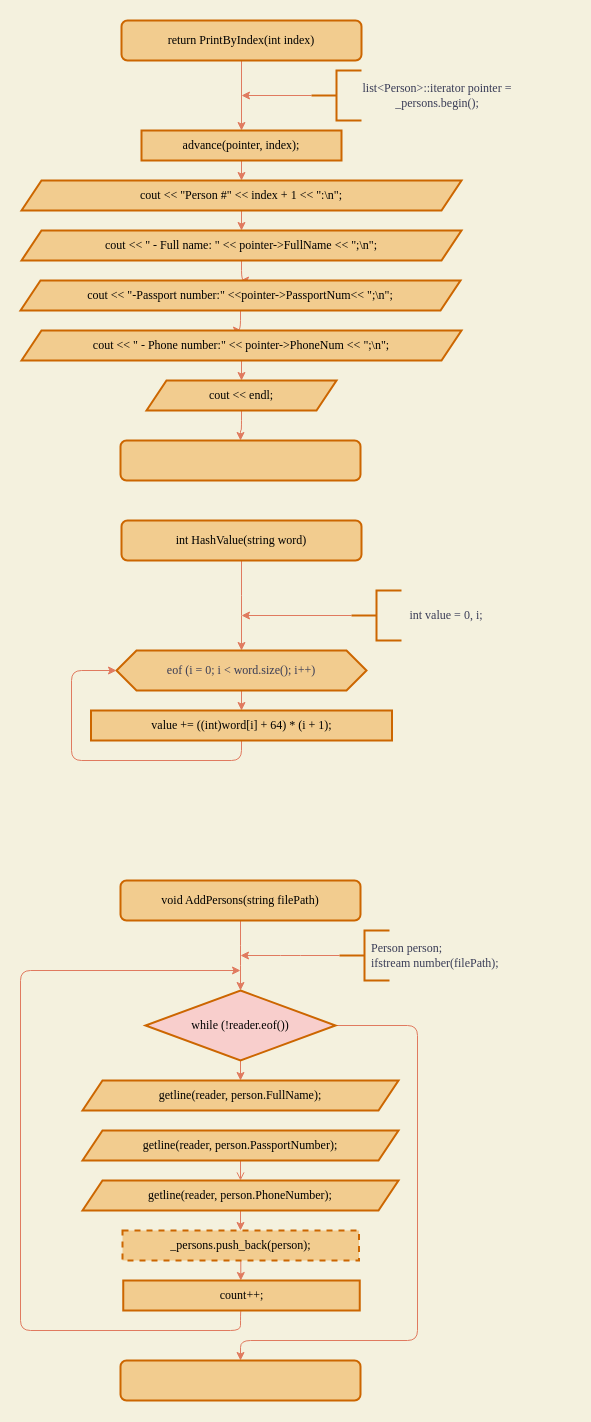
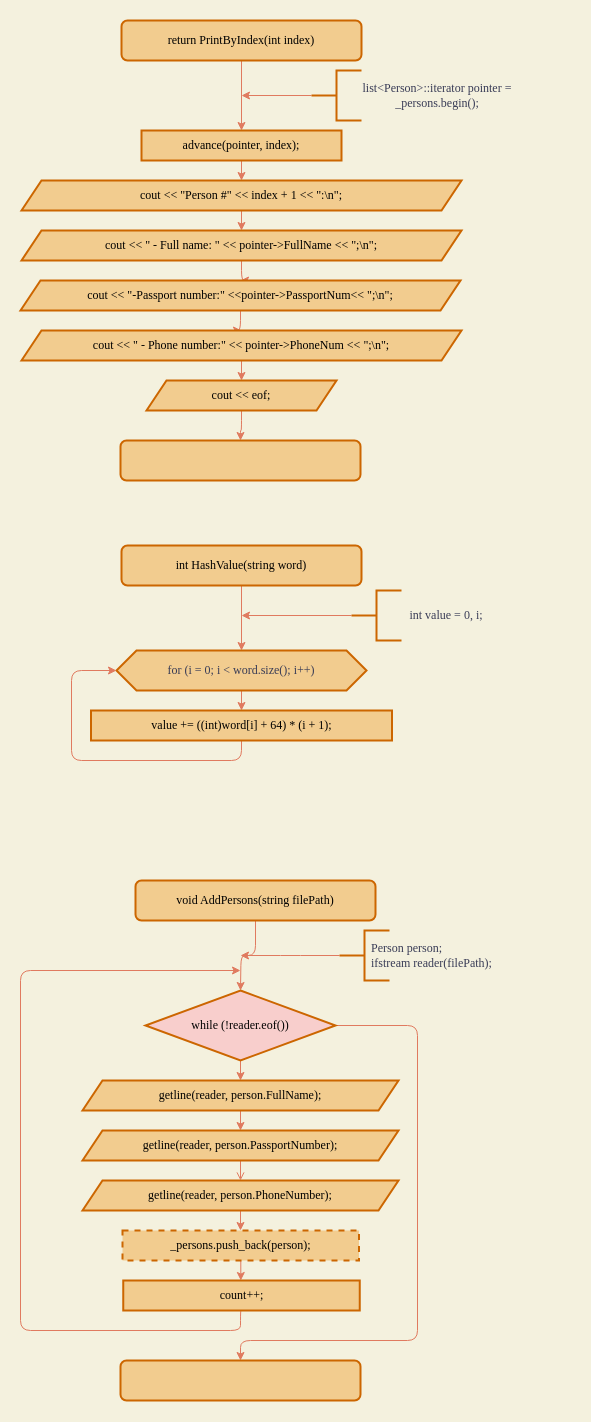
(242, 396) -> (242, 396)
(242, 541) -> (242, 566)
(242, 671) -> (242, 671)
(241, 901) -> (256, 901)
(451, 956) -> (451, 956)
none -> (241, 1121)
